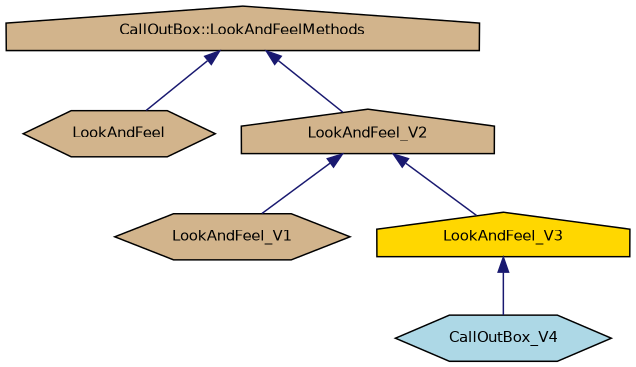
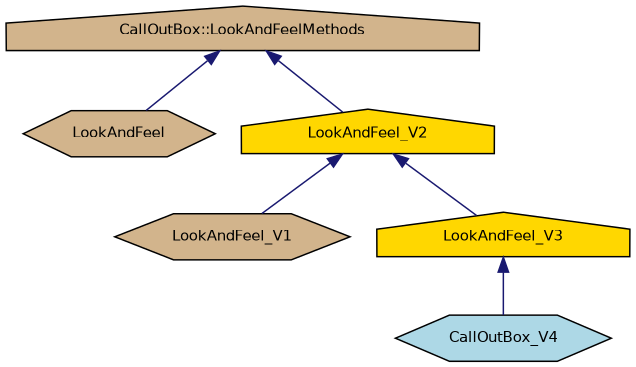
(368, 134) -> (368, 134)
